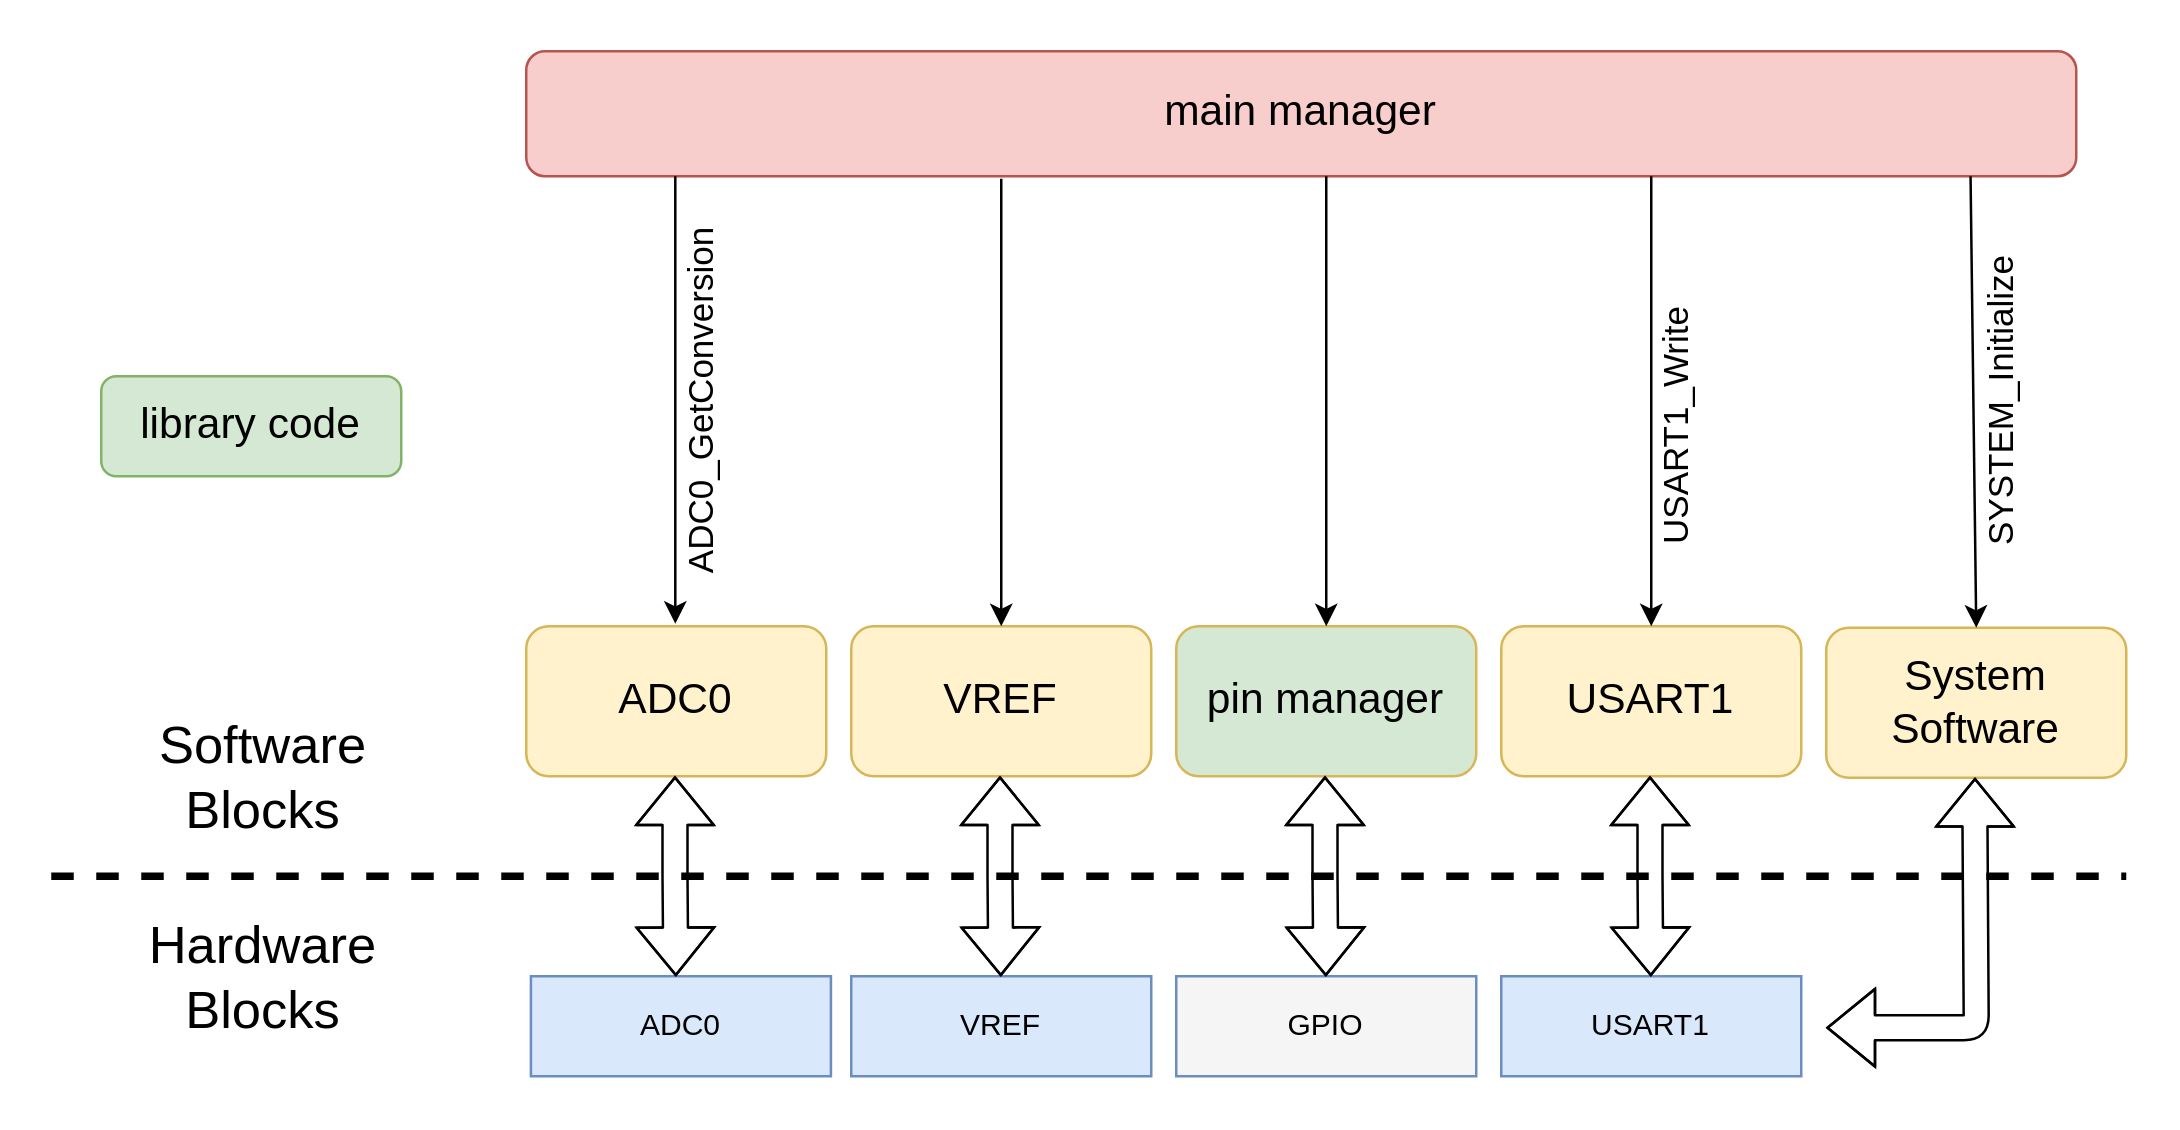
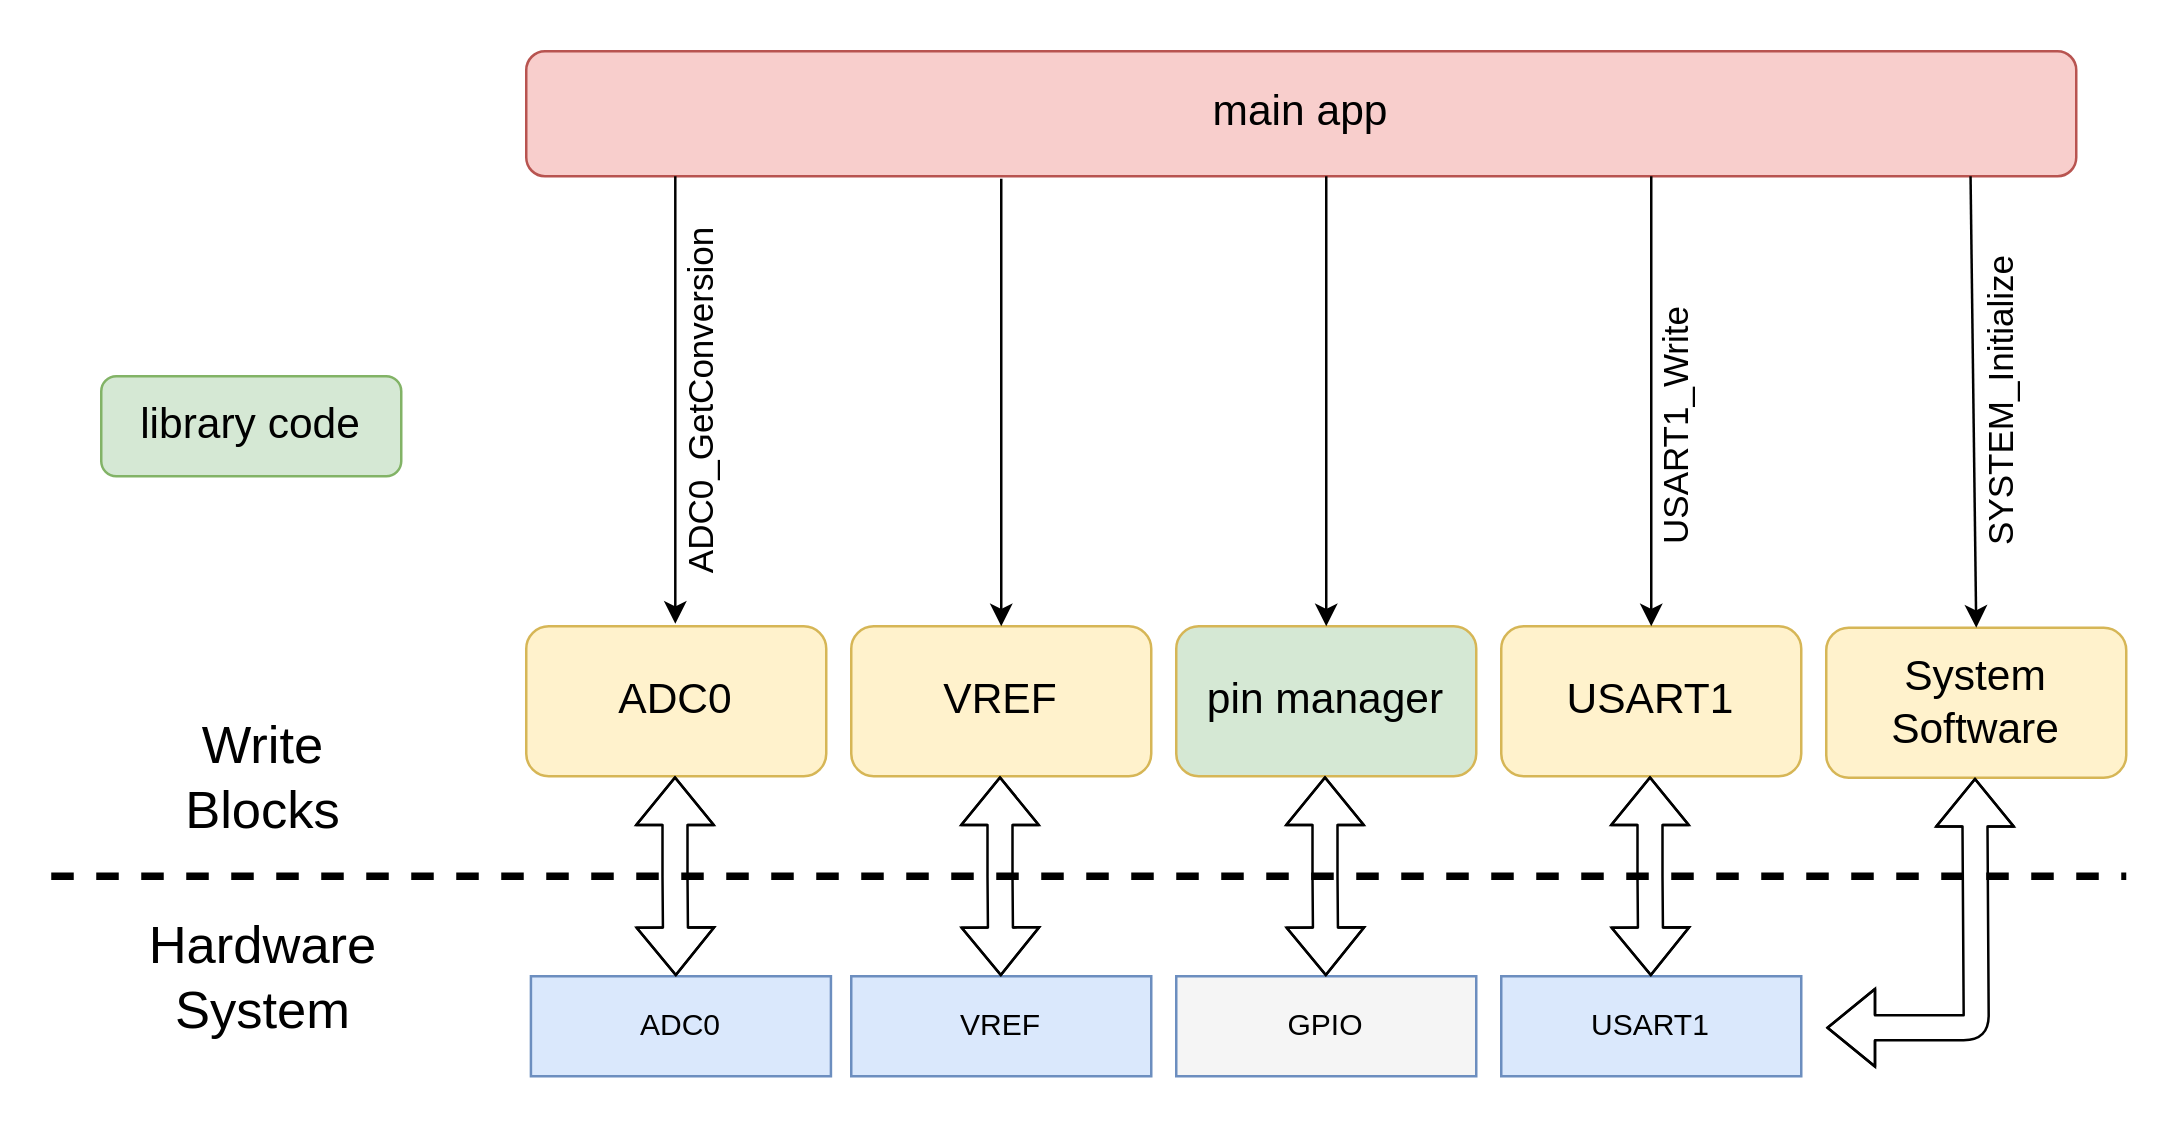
(1301, 114) -> (1301, 114)
(264, 776) -> (264, 776)
(264, 976) -> (264, 976)
